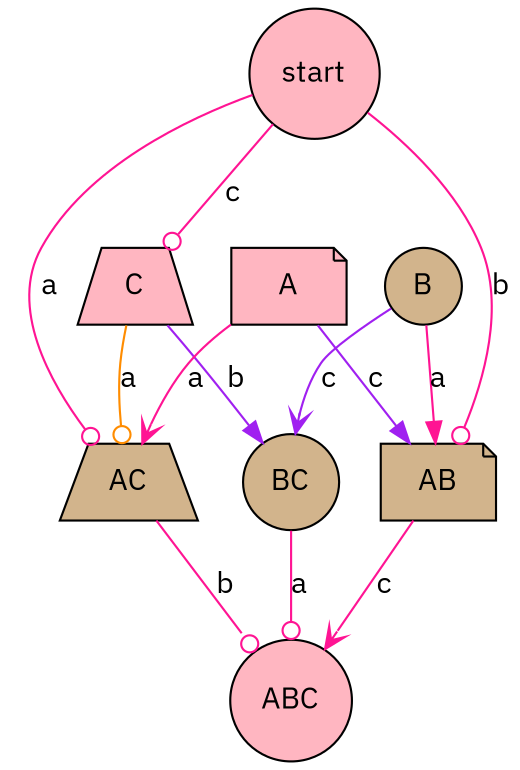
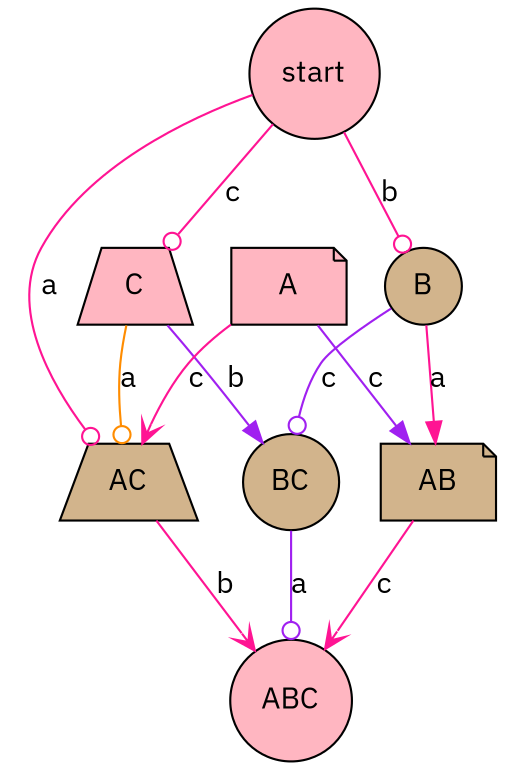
(482, 251) -> (371, 184)
(324, 360) -> (324, 360)
(196, 379) -> (196, 379)
(291, 576) -> (291, 576)
(199, 577) -> (199, 577)
